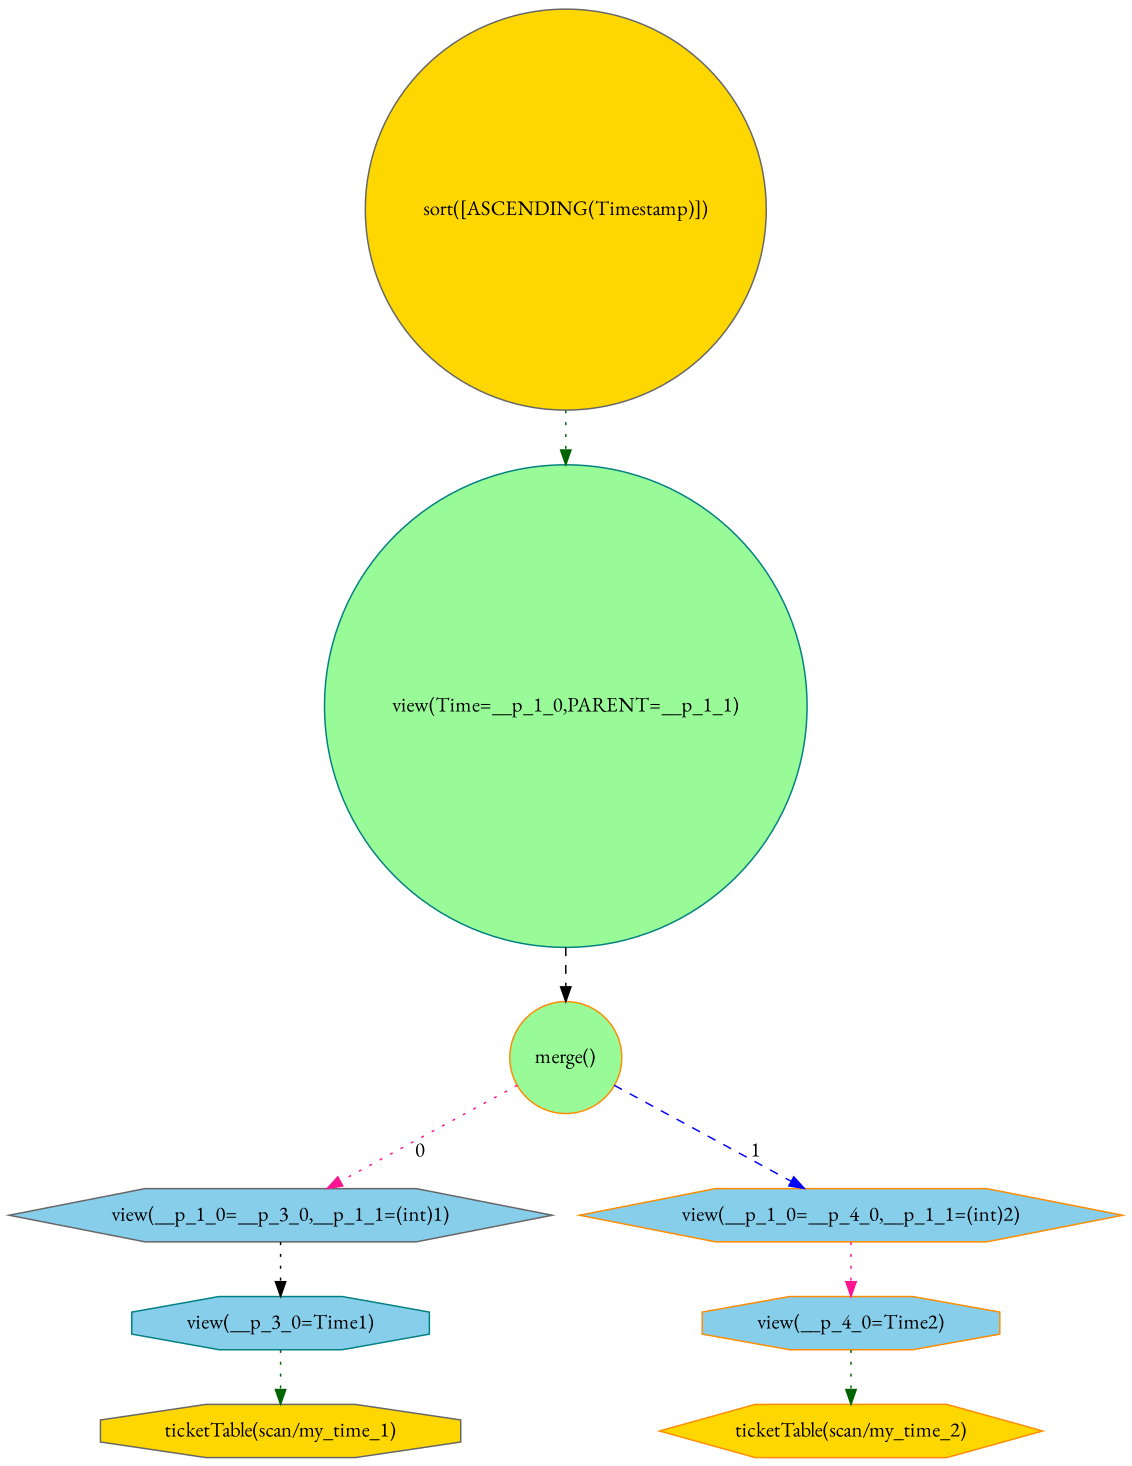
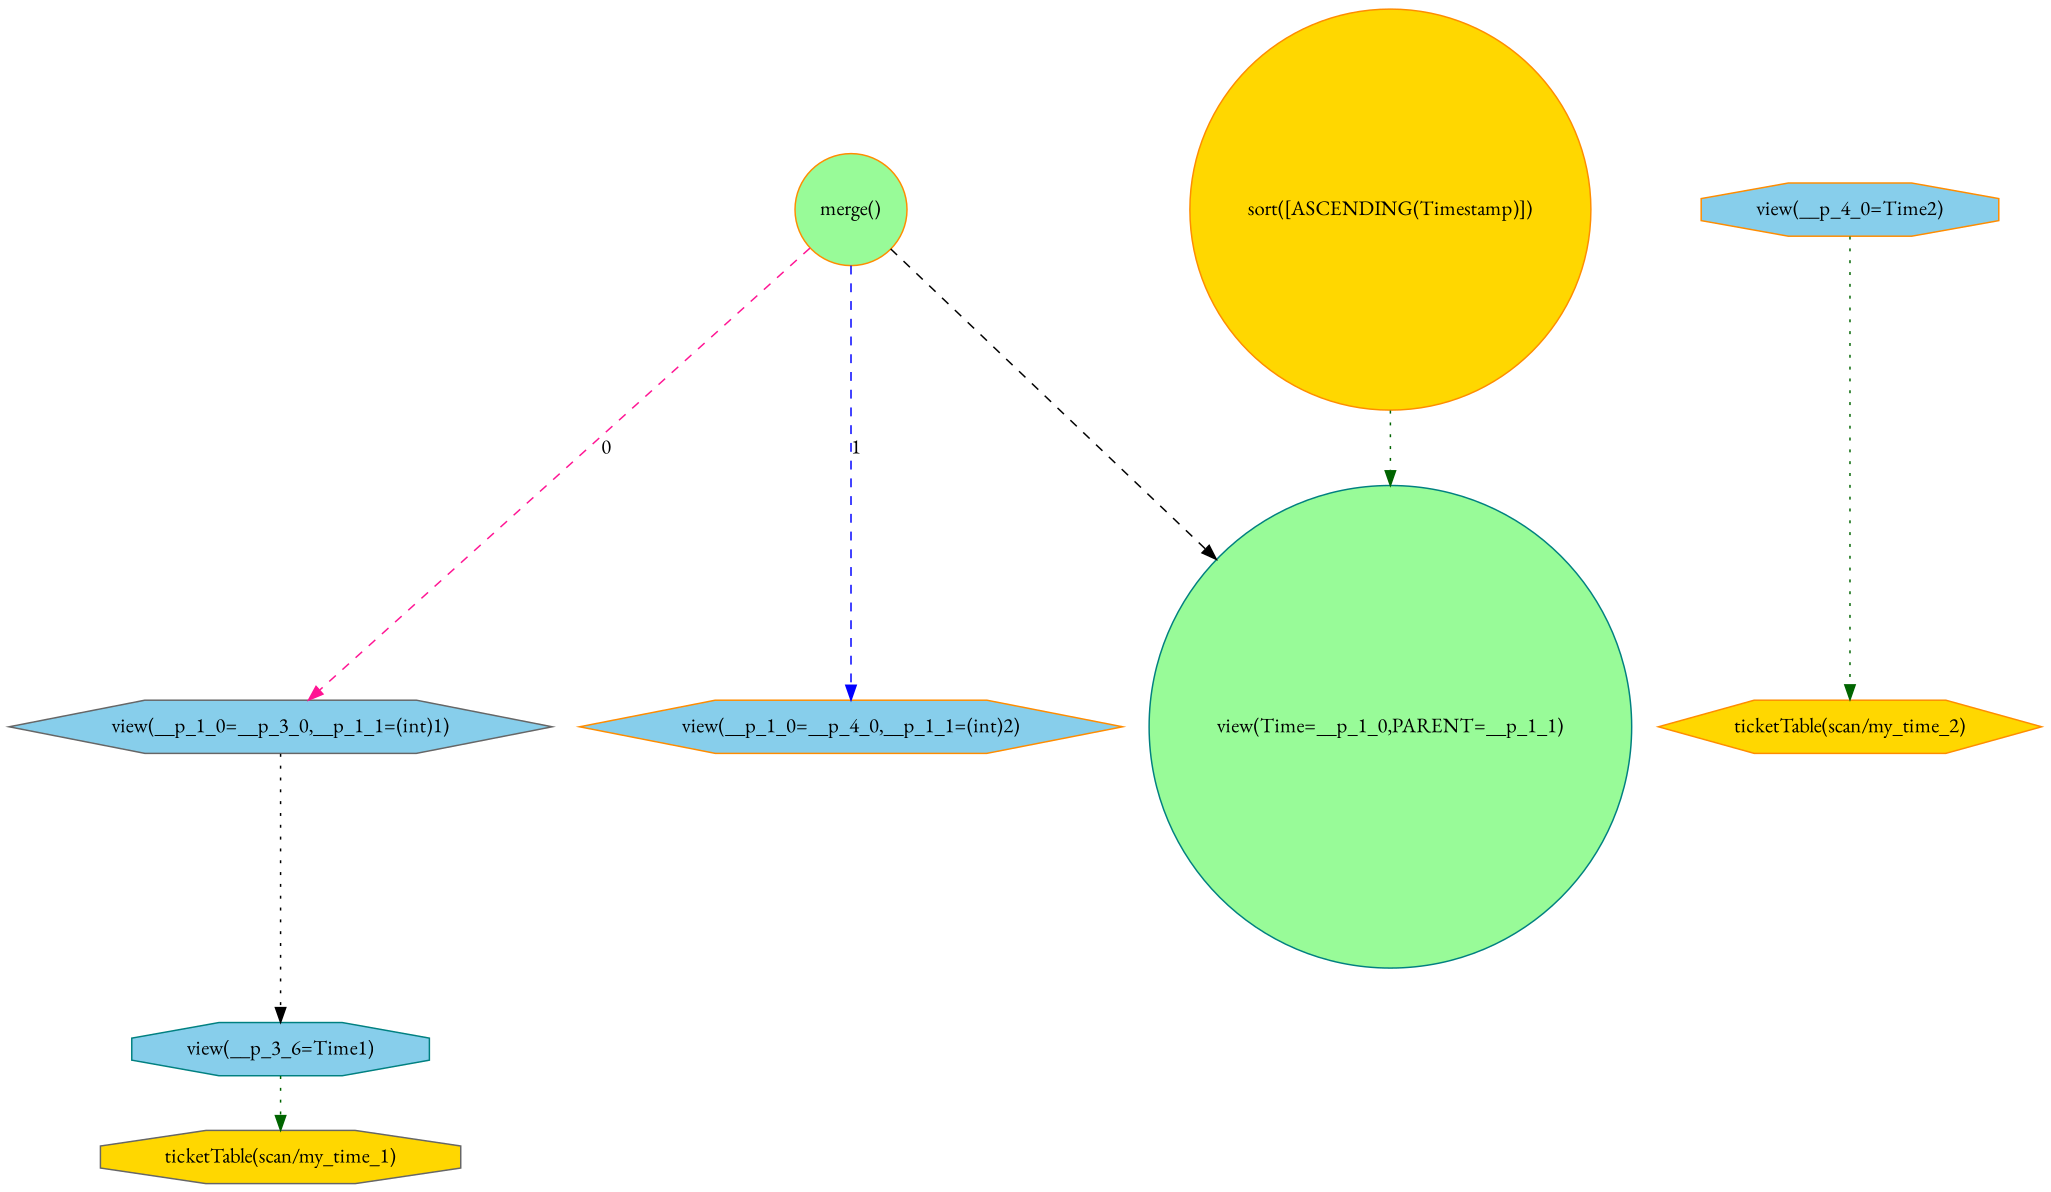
(566, 210) -> (1390, 210)
(566, 967) -> (1048, 399)
(429, 1133) -> (565, 469)
(851, 1262) -> none
(281, 1323) -> (281, 1049)
